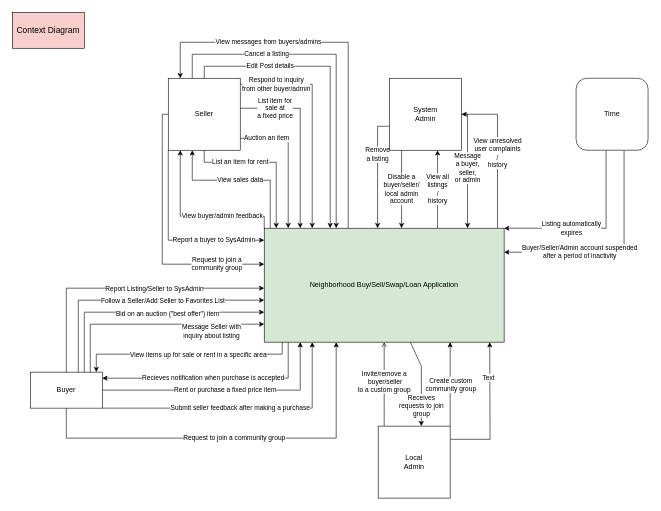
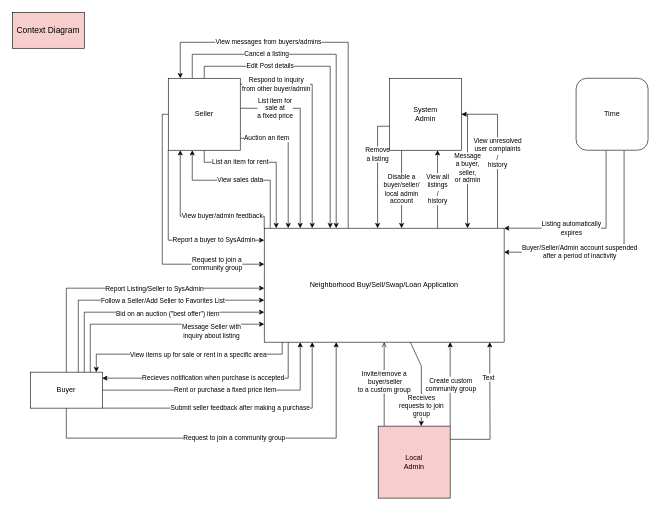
(384, 285) -> (384, 285)
(414, 462) -> (414, 462)
